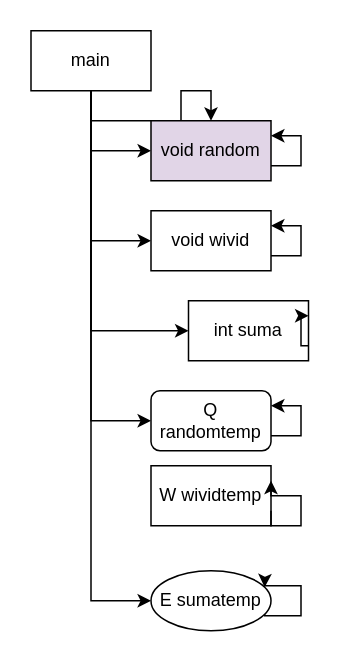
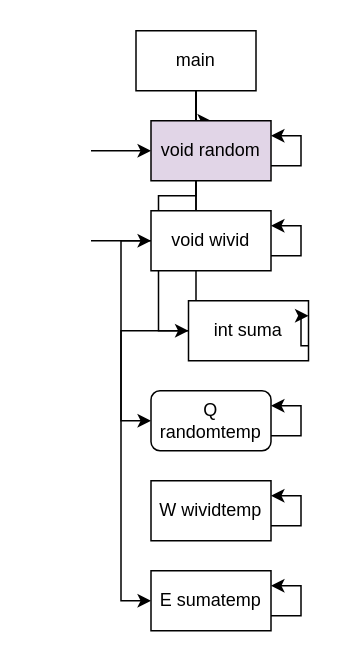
(91, 61) -> (196, 61)
(211, 496) -> (211, 511)
(211, 601) -> (211, 601)
